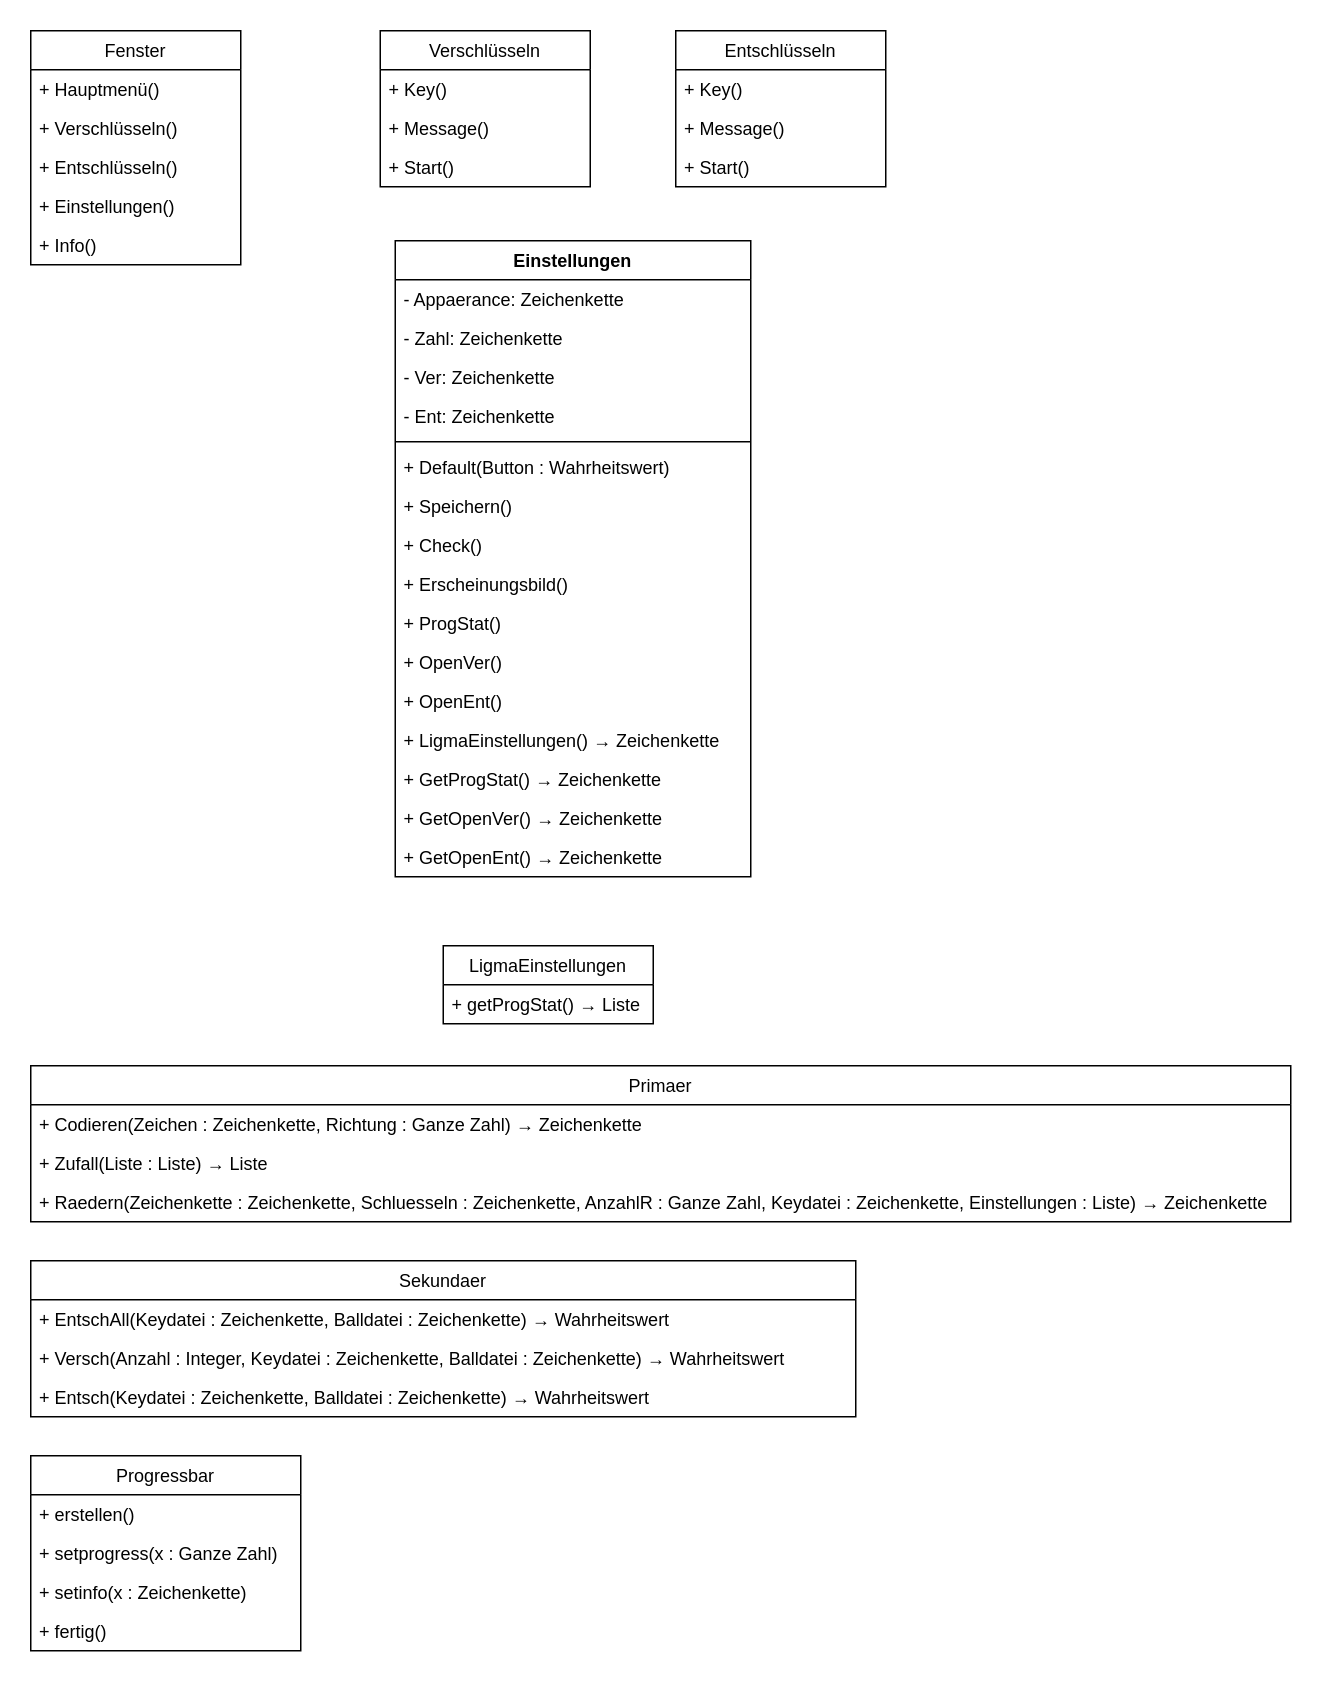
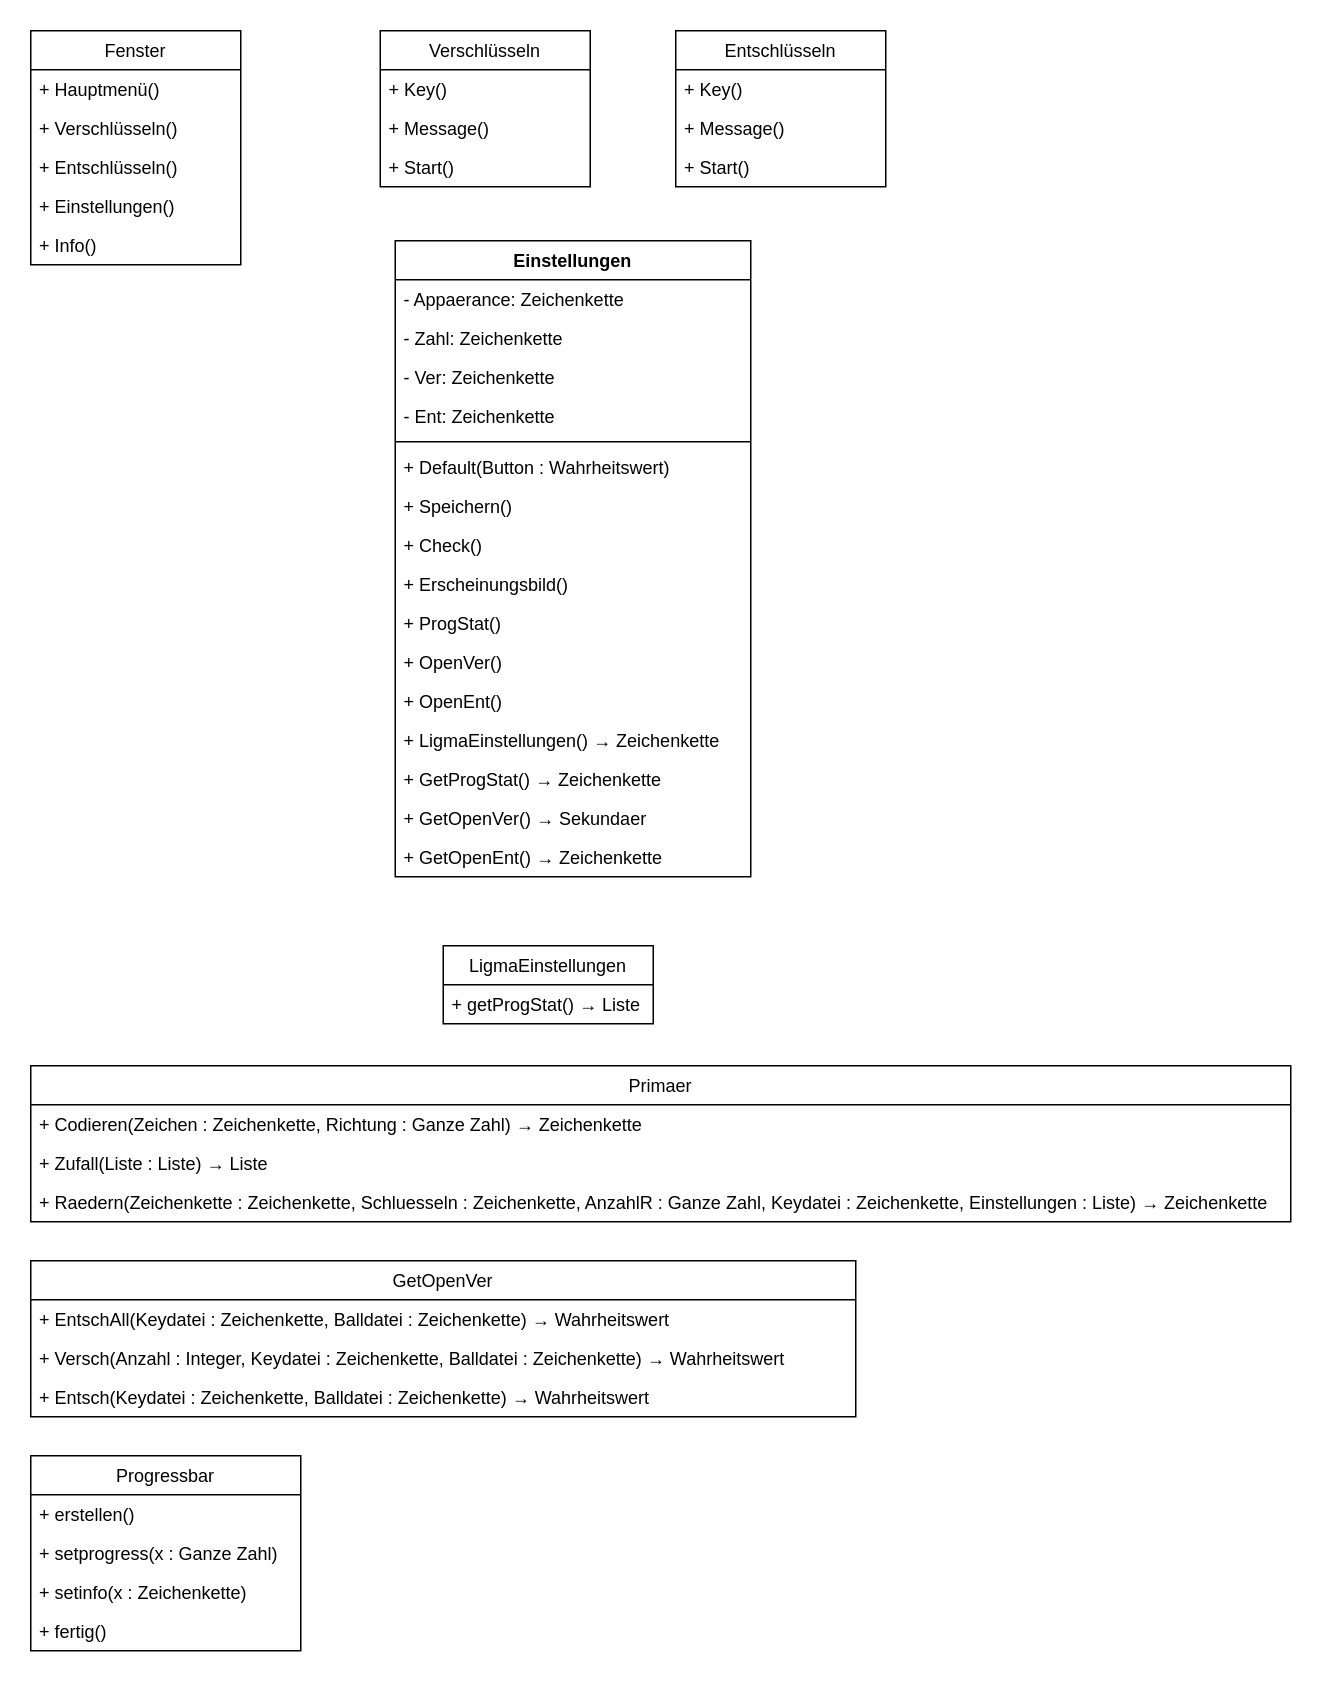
(540, 819) -> (528, 819)
(443, 1281) -> (443, 1281)
